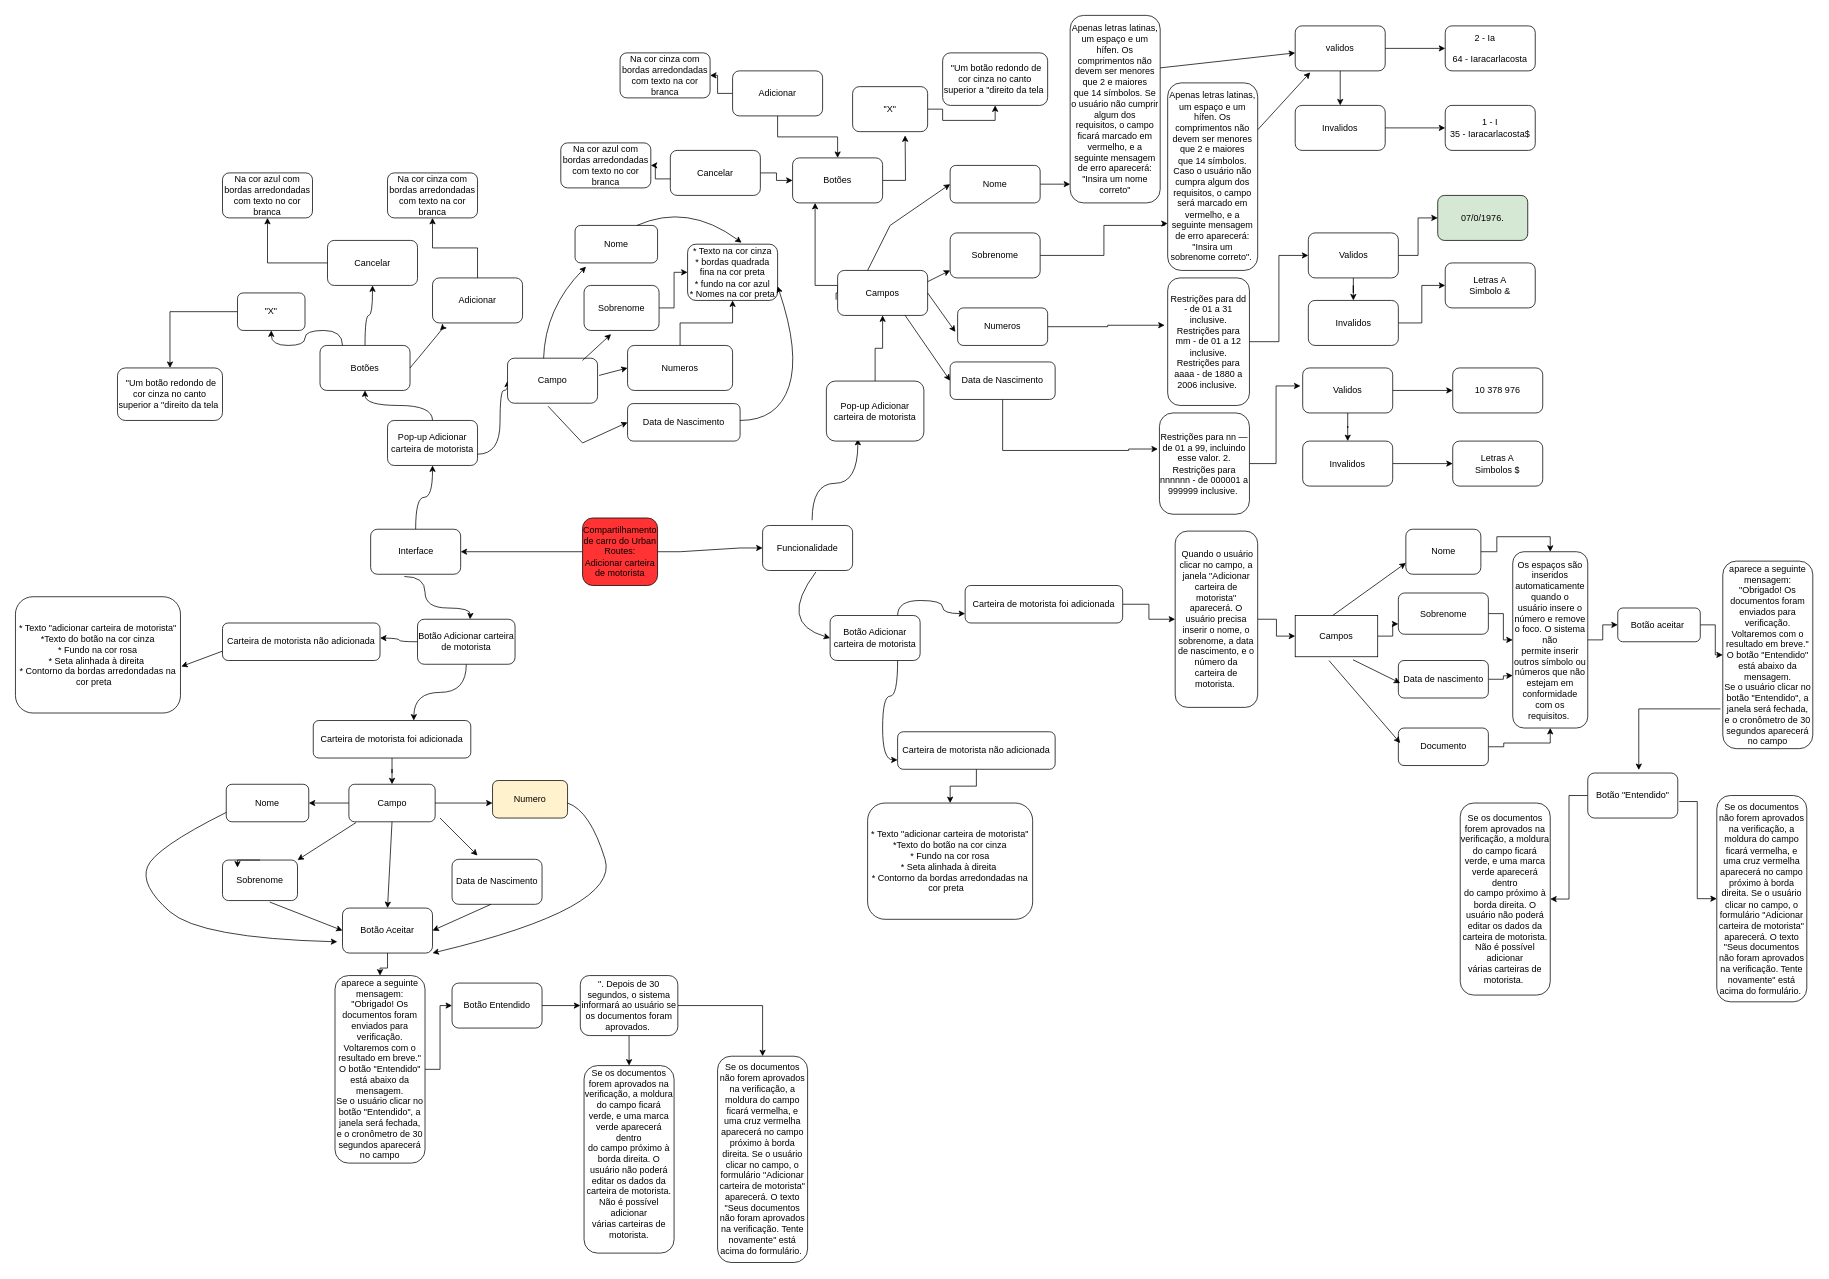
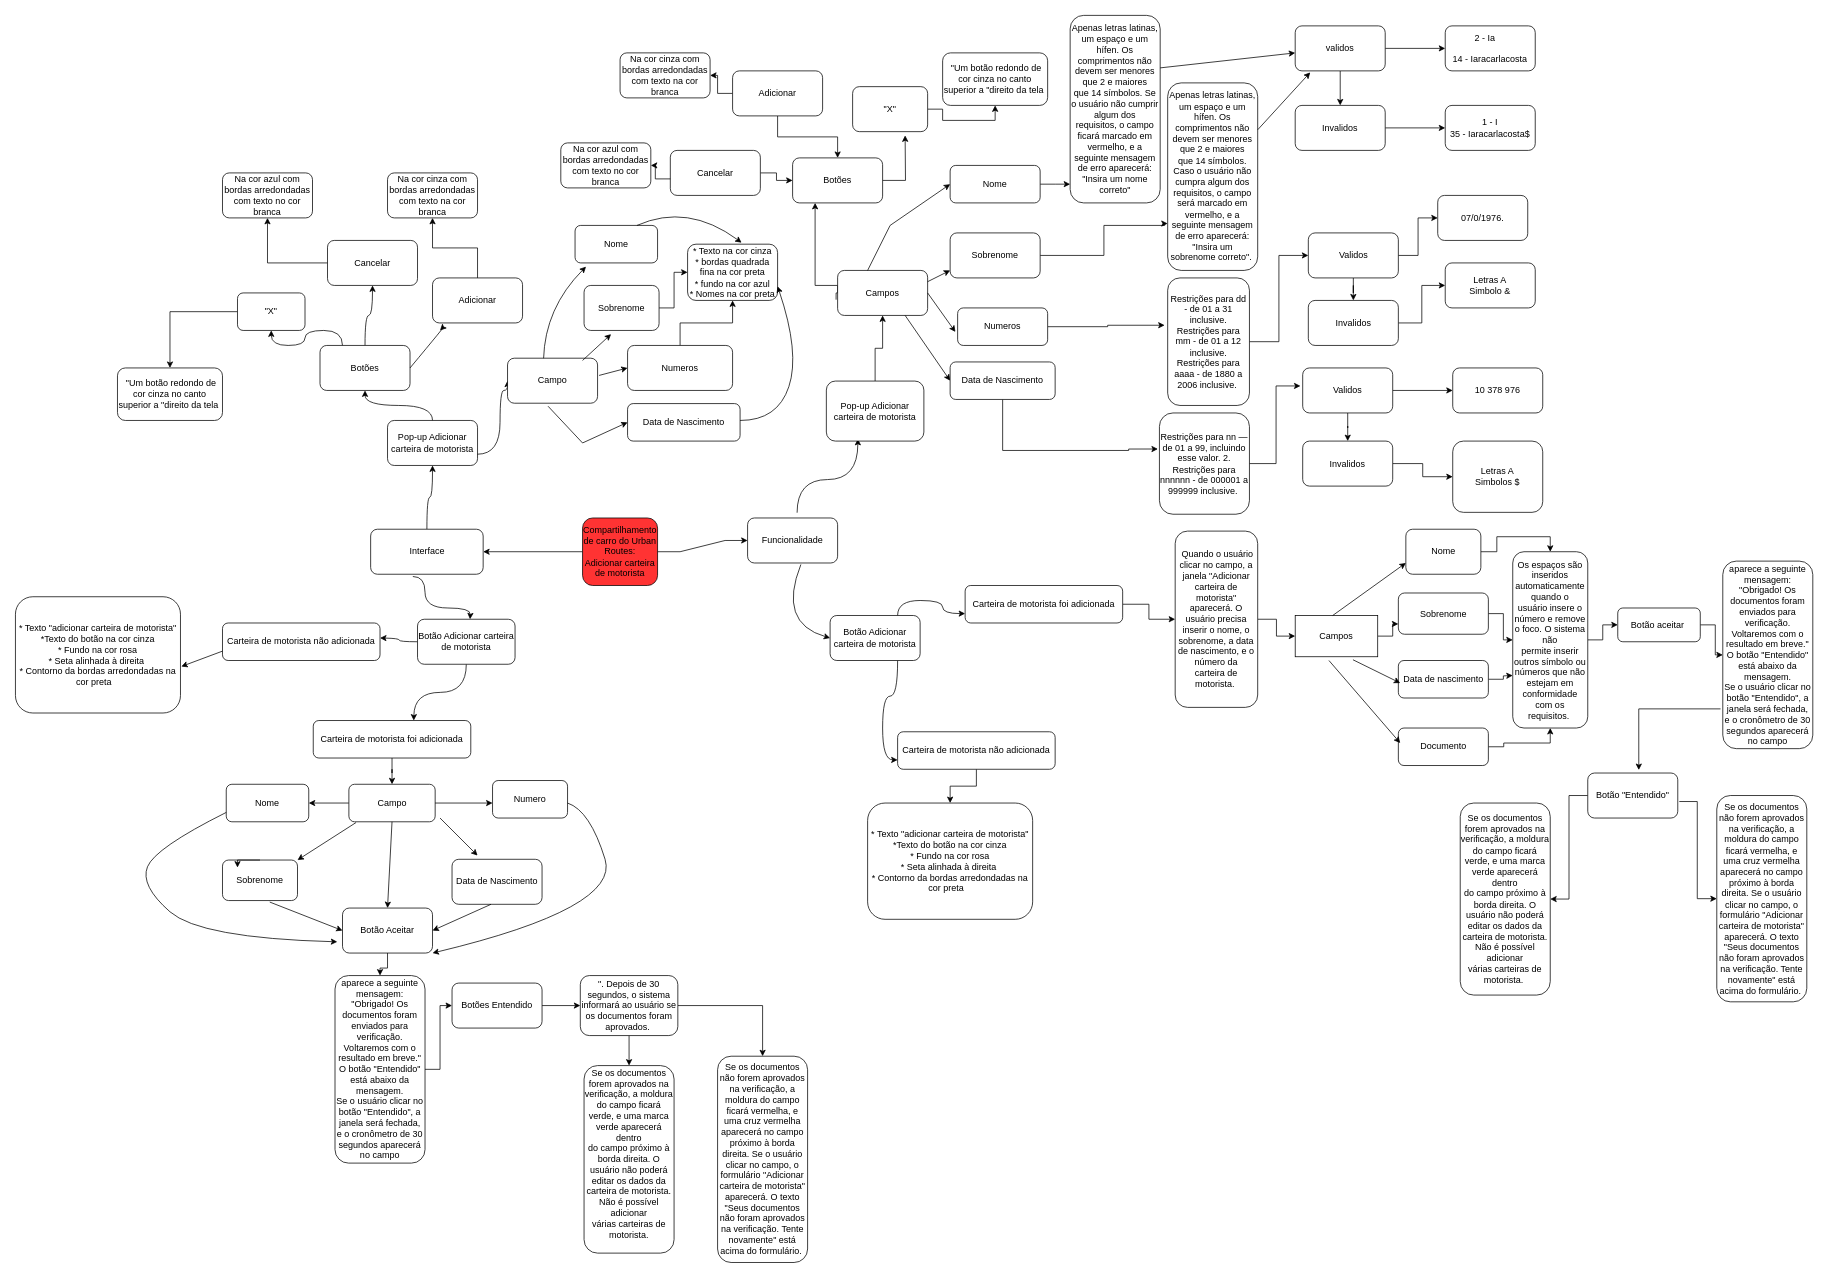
(1490, 48) -> (1490, 48)
(1482, 218) -> (1482, 218)
(1497, 464) -> (1497, 477)
(807, 548) -> (792, 540)
(416, 552) -> (427, 552)
(530, 799) -> (530, 799)
(497, 1005) -> (497, 1005)
